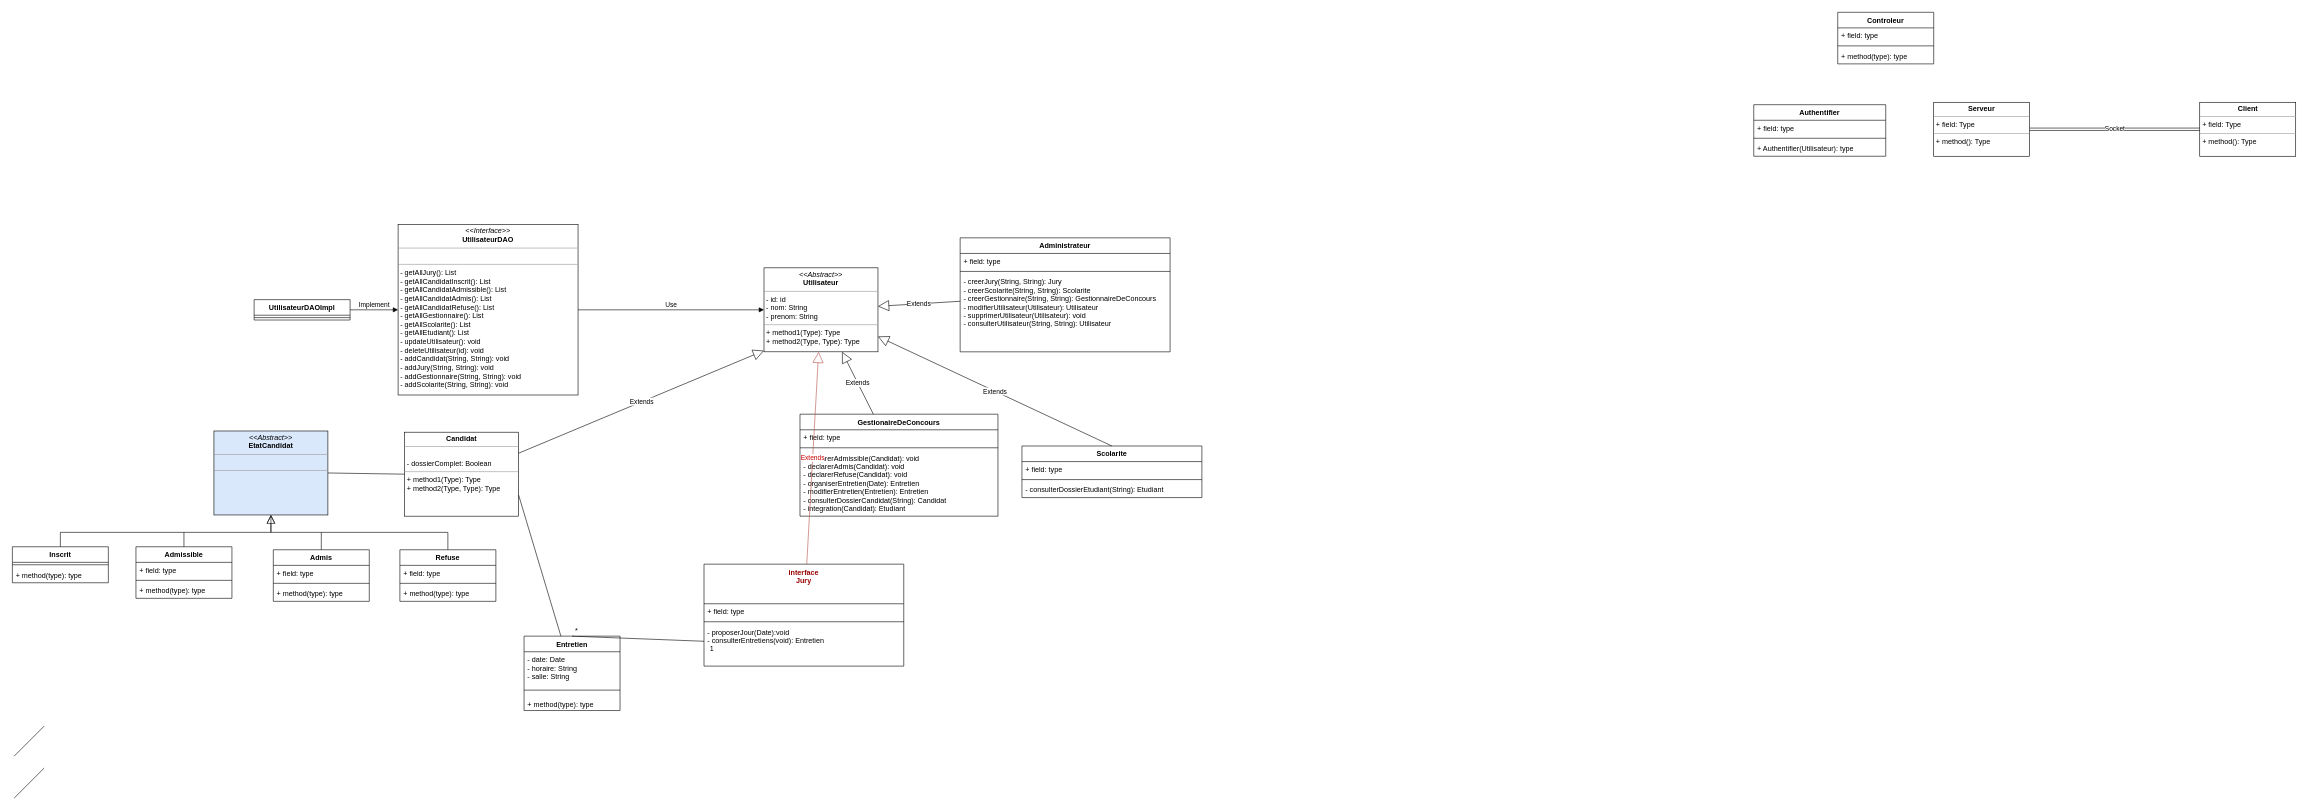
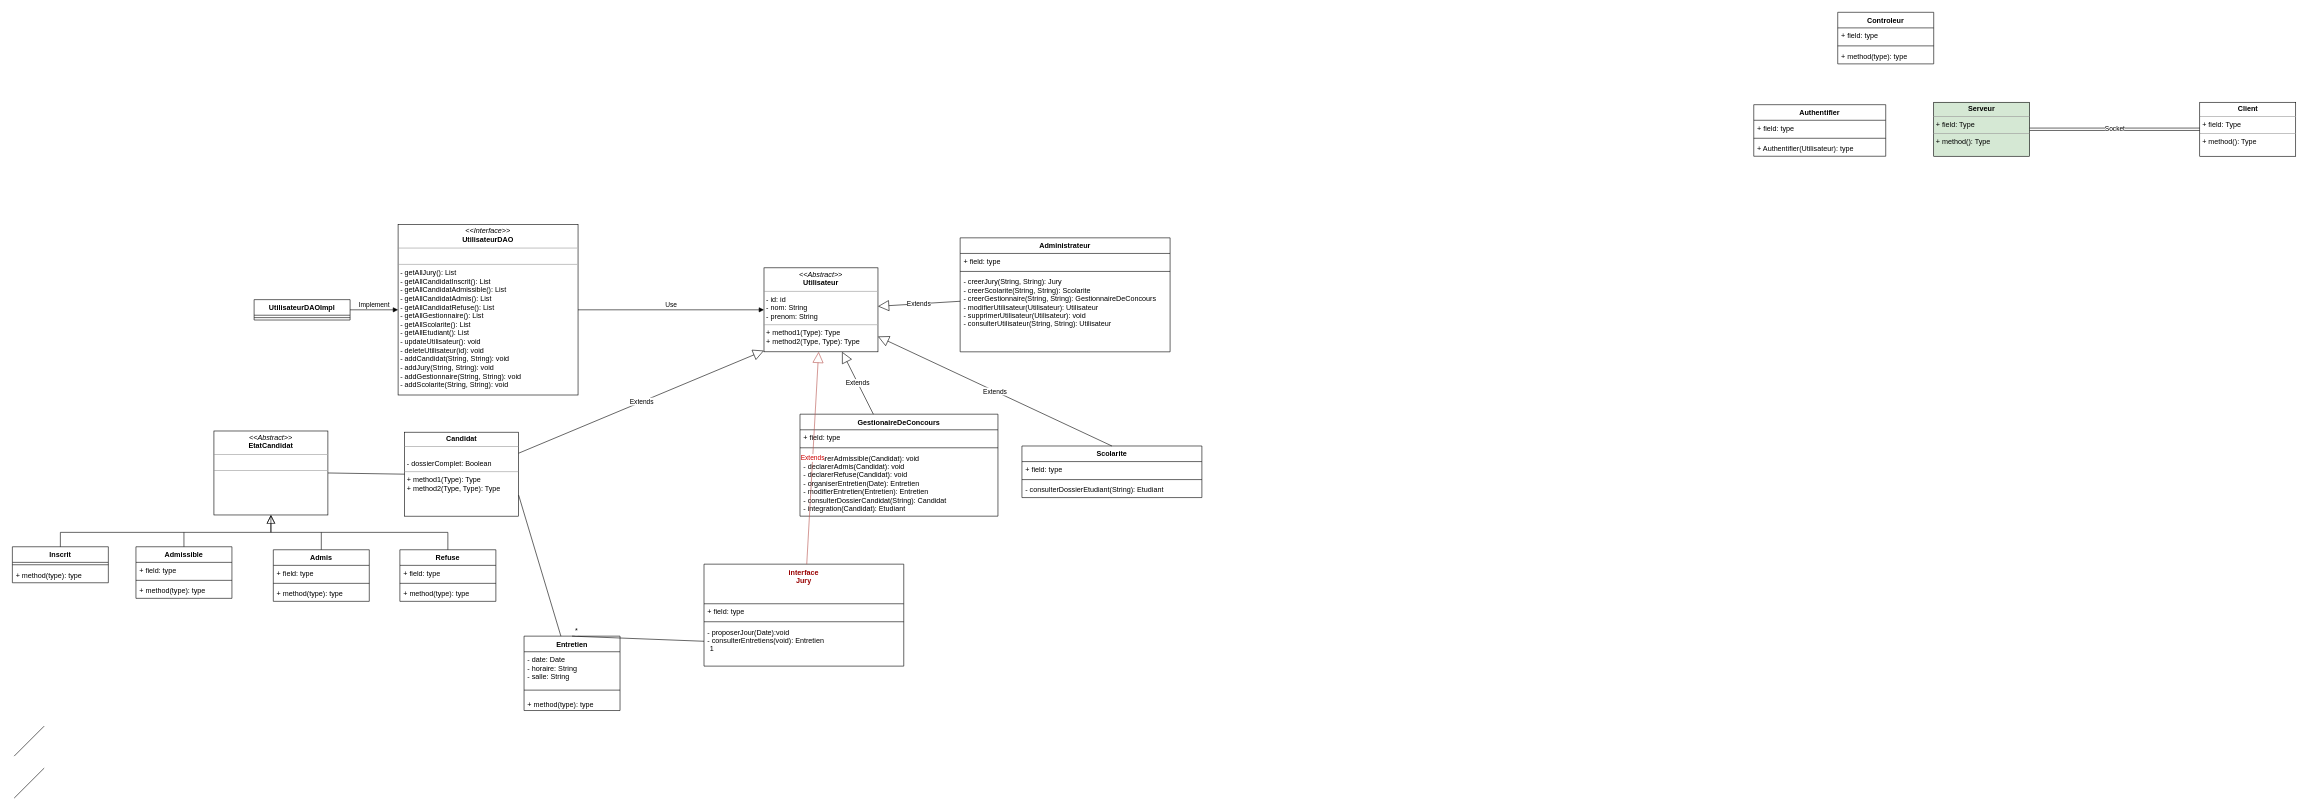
(1982, 129) -> (1982, 129)
(271, 473) -> (271, 473)
